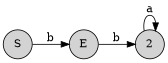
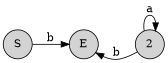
(113, 44) -> (121, 59)
